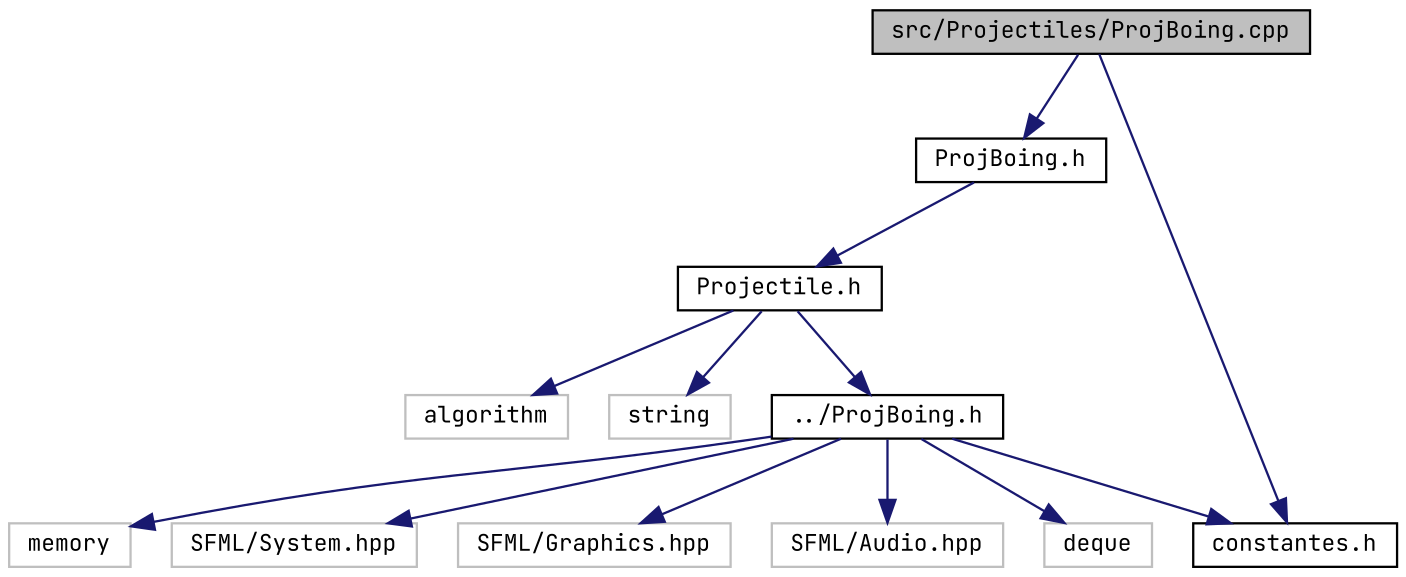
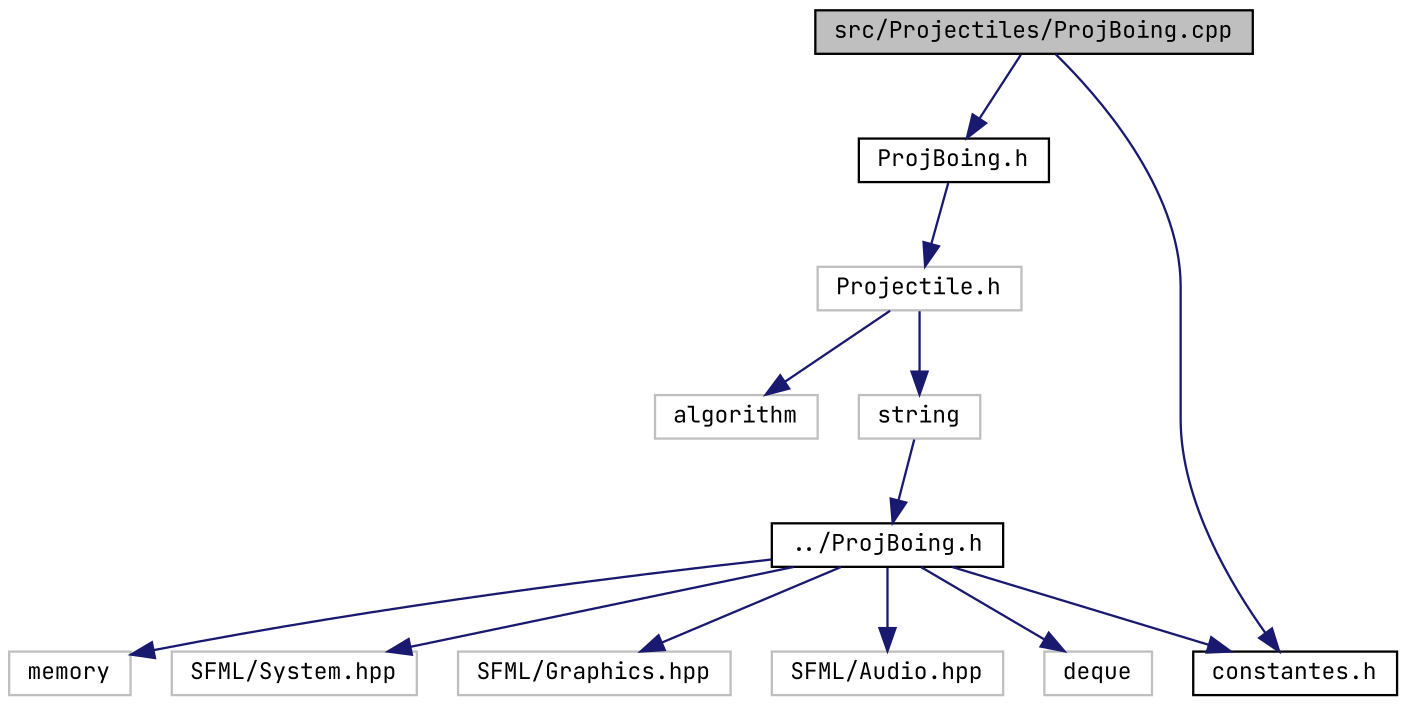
(780, 289) -> (920, 289)
(826, 344) -> (906, 470)
